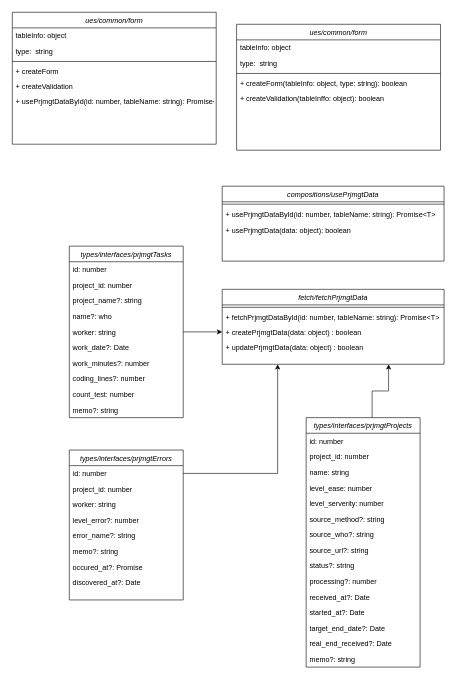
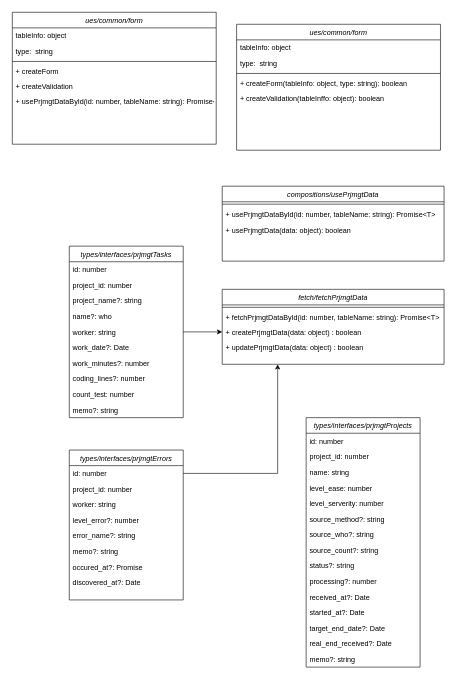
(389, 382) -> none
(344, 551) -> (349, 551)
